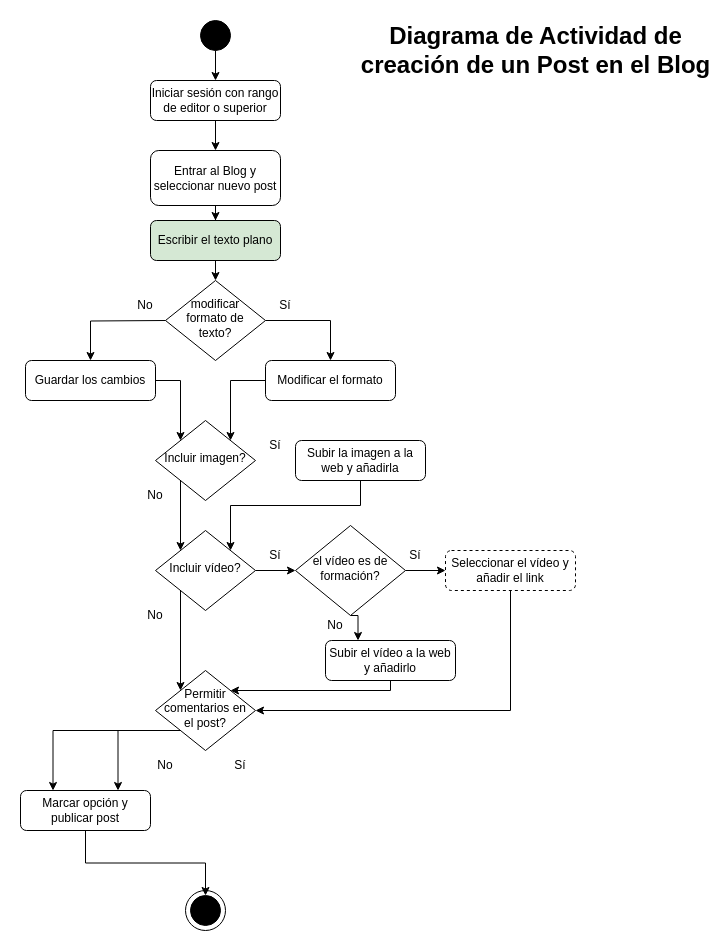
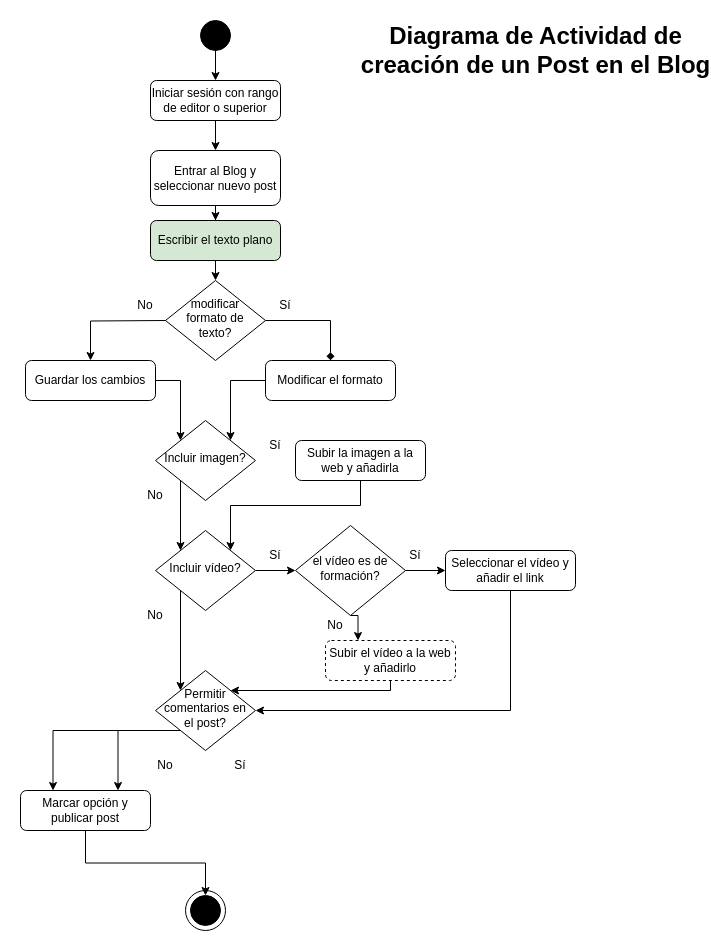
(331, 352) -> (331, 352)
(511, 571) -> (511, 571)
(391, 661) -> (391, 661)
